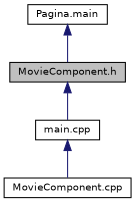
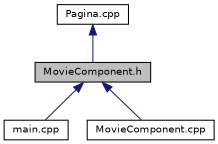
(68, 14) -> (93, 14)
(68, 164) -> (125, 105)
